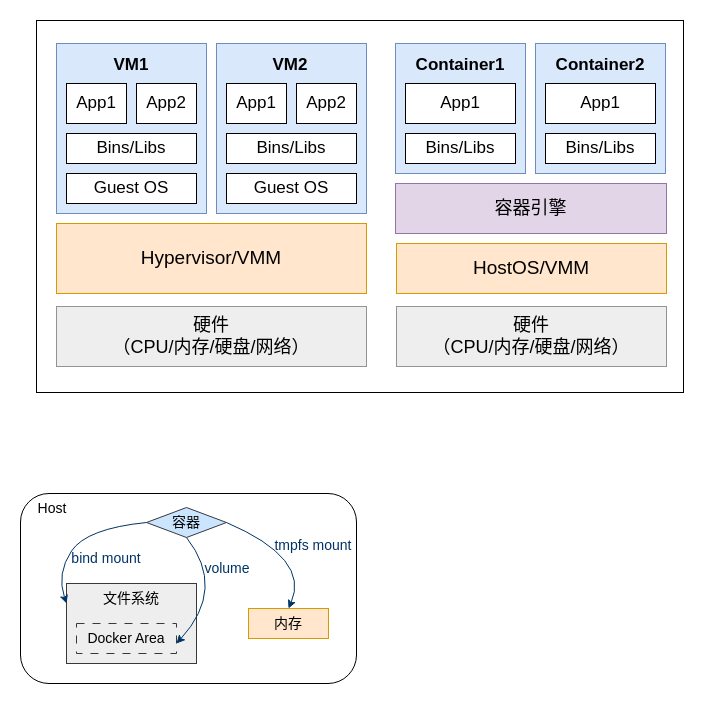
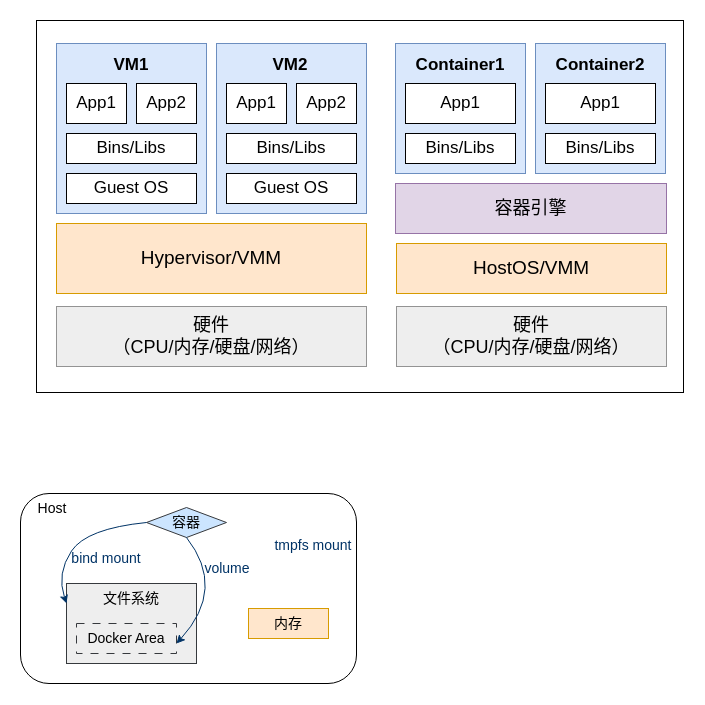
(275, 551) -> none
